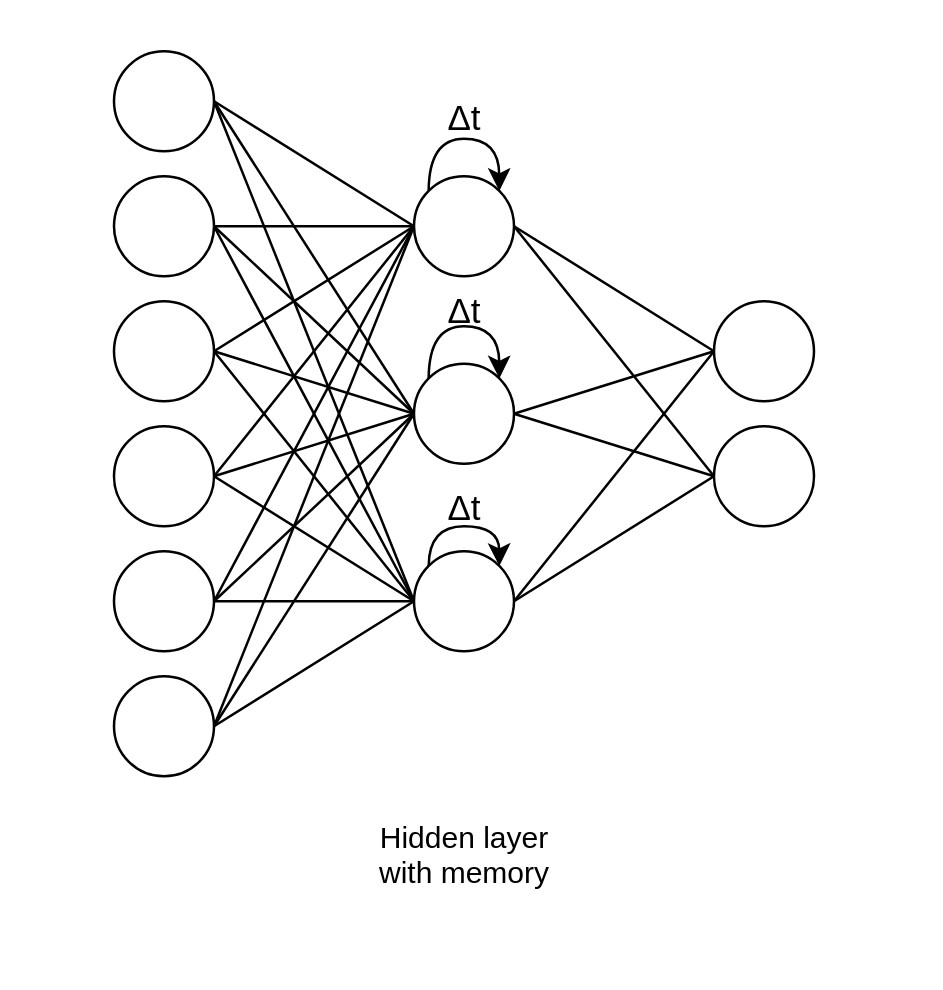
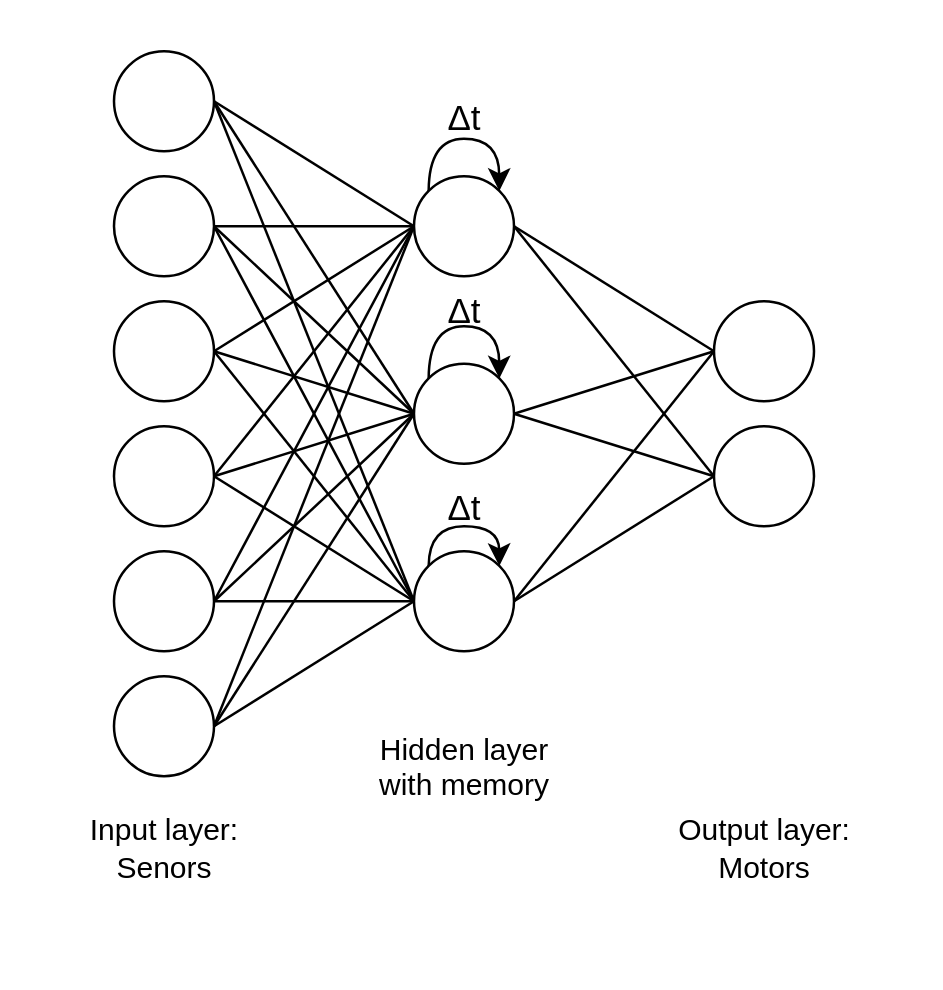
none -> (164, 849)
none -> (764, 849)
(464, 874) -> (464, 786)
